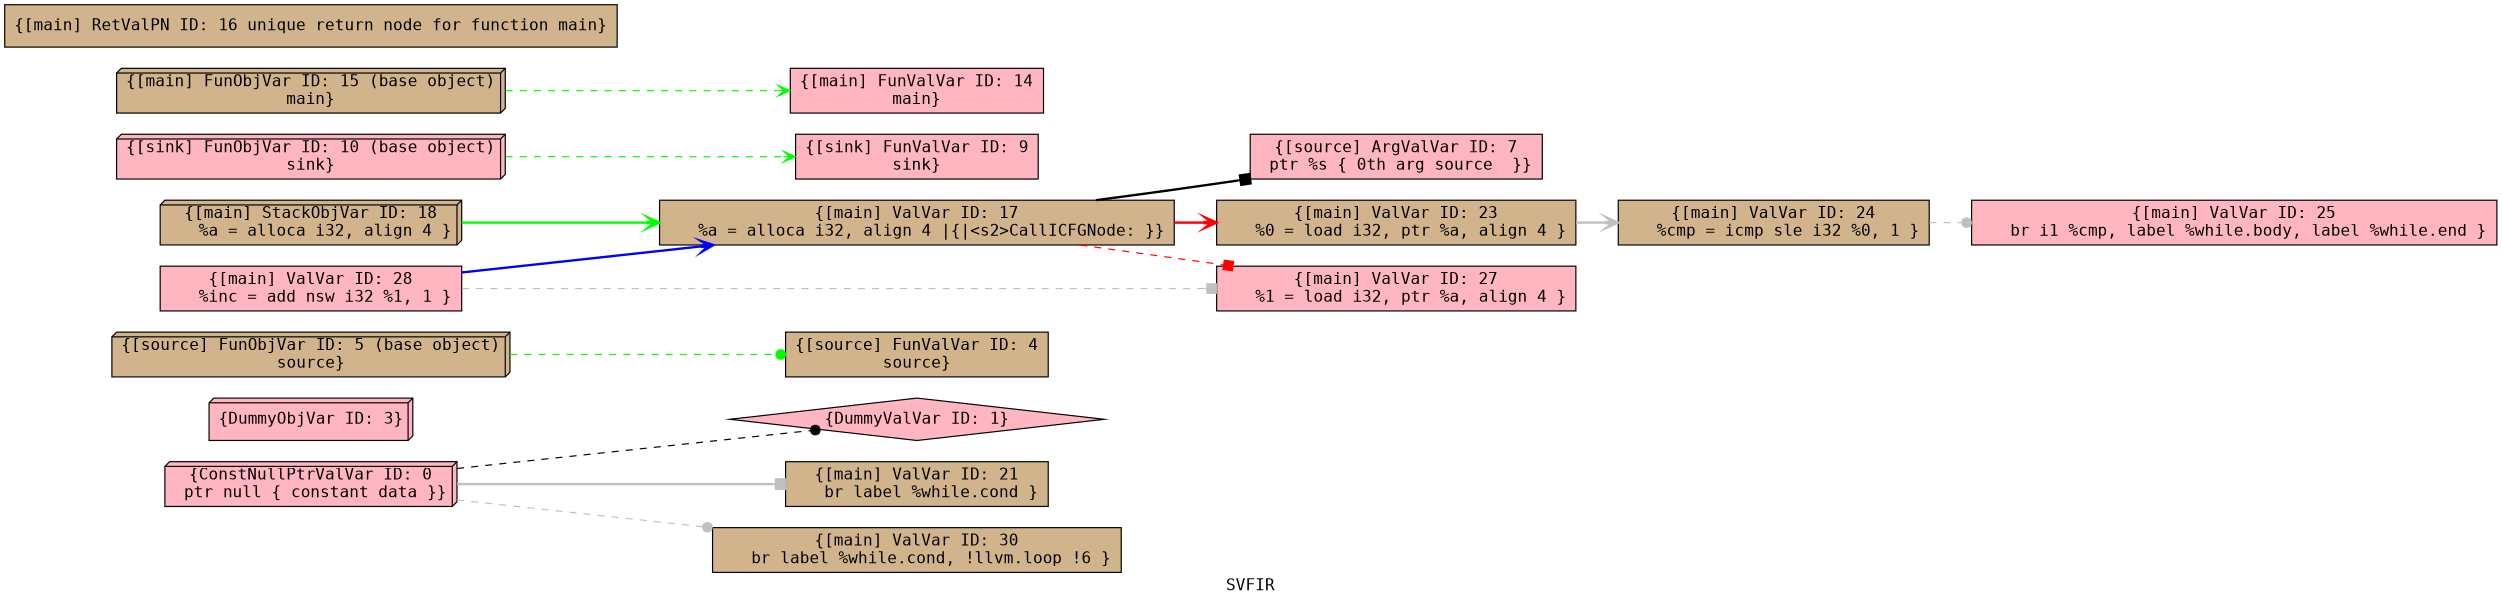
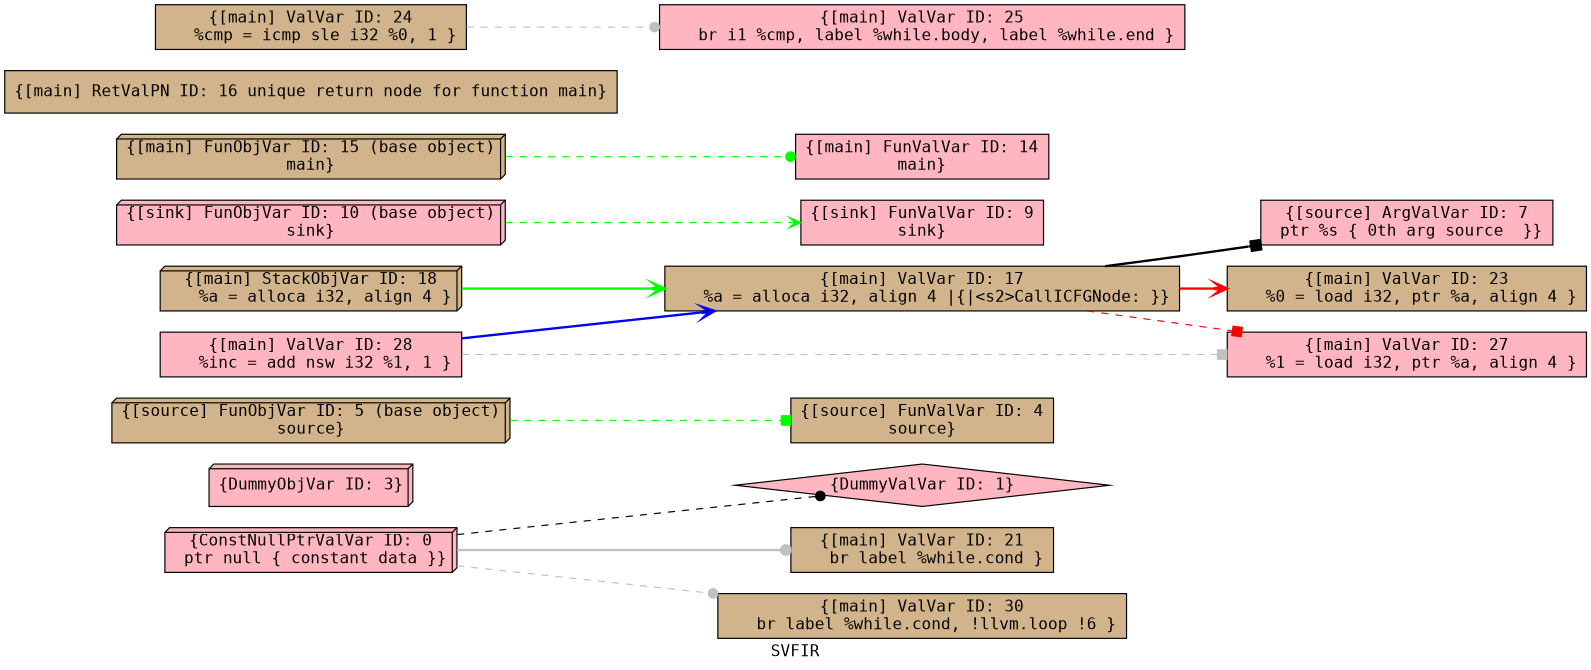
(642, 91) -> (645, 157)
(1591, 223) -> none
(643, 355) -> (644, 420)
(615, 484) -> (619, 550)
